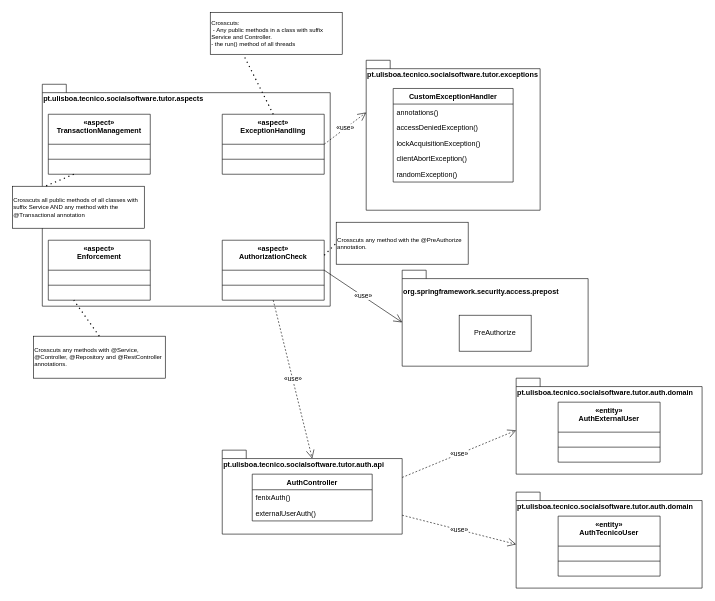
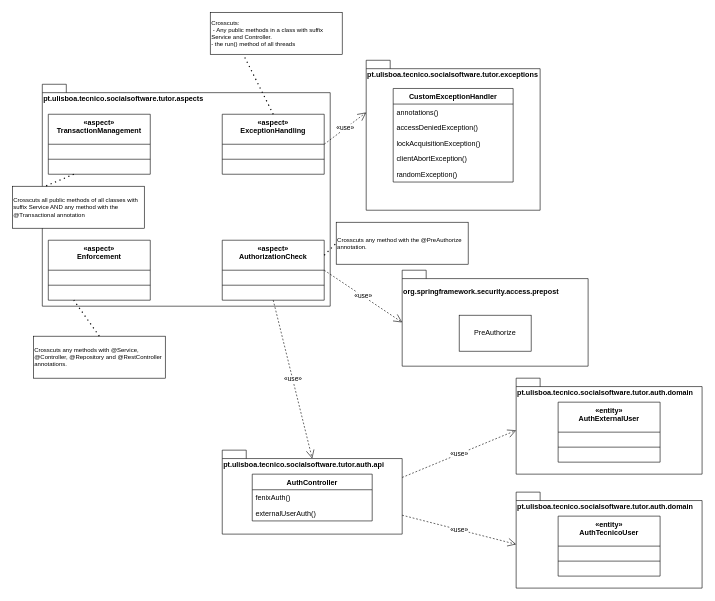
(342, 282) -> (342, 282)
